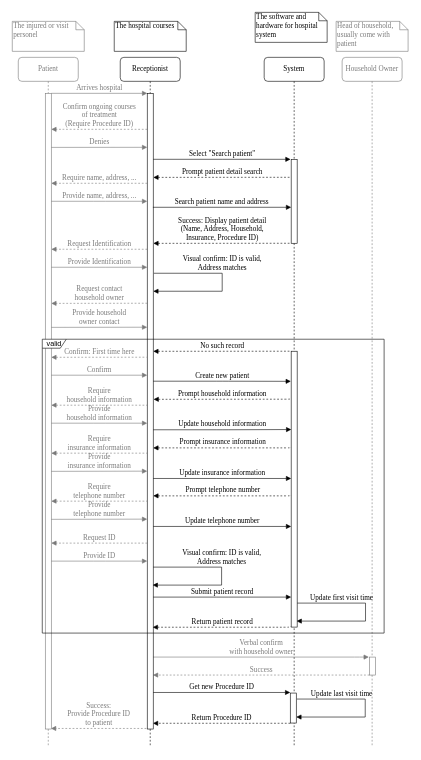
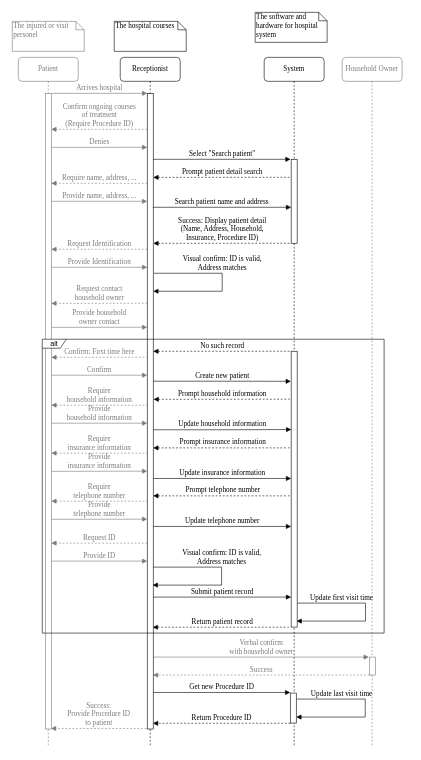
(372, 36) -> none
(54, 344) -> (54, 344)
